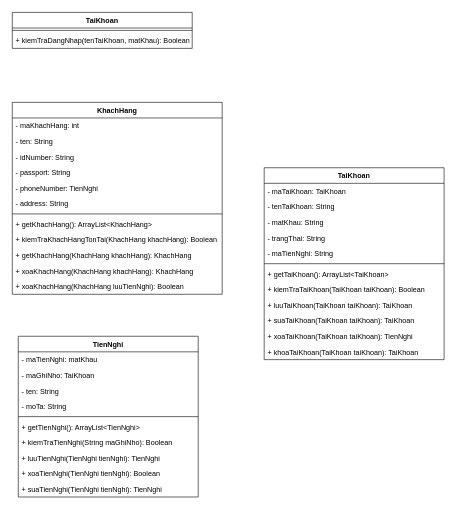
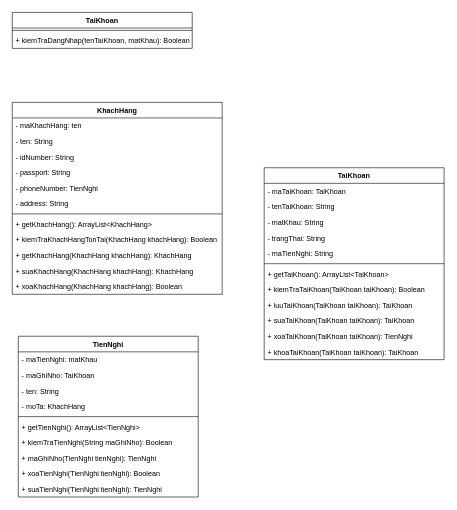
(48, 126) -> (49, 126)
(105, 271) -> (105, 271)
(101, 287) -> (100, 287)
(46, 407) -> (53, 407)
(94, 458) -> (90, 458)
